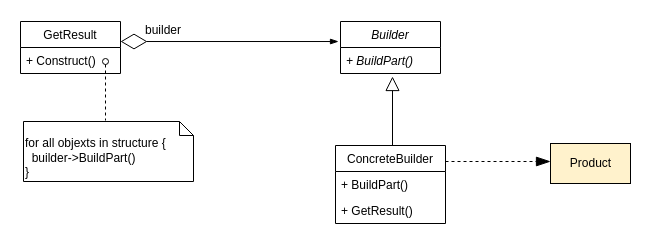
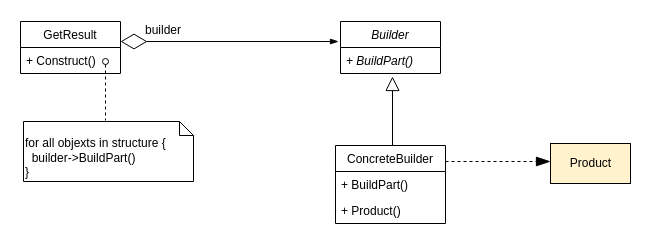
(382, 211) -> (376, 211)
